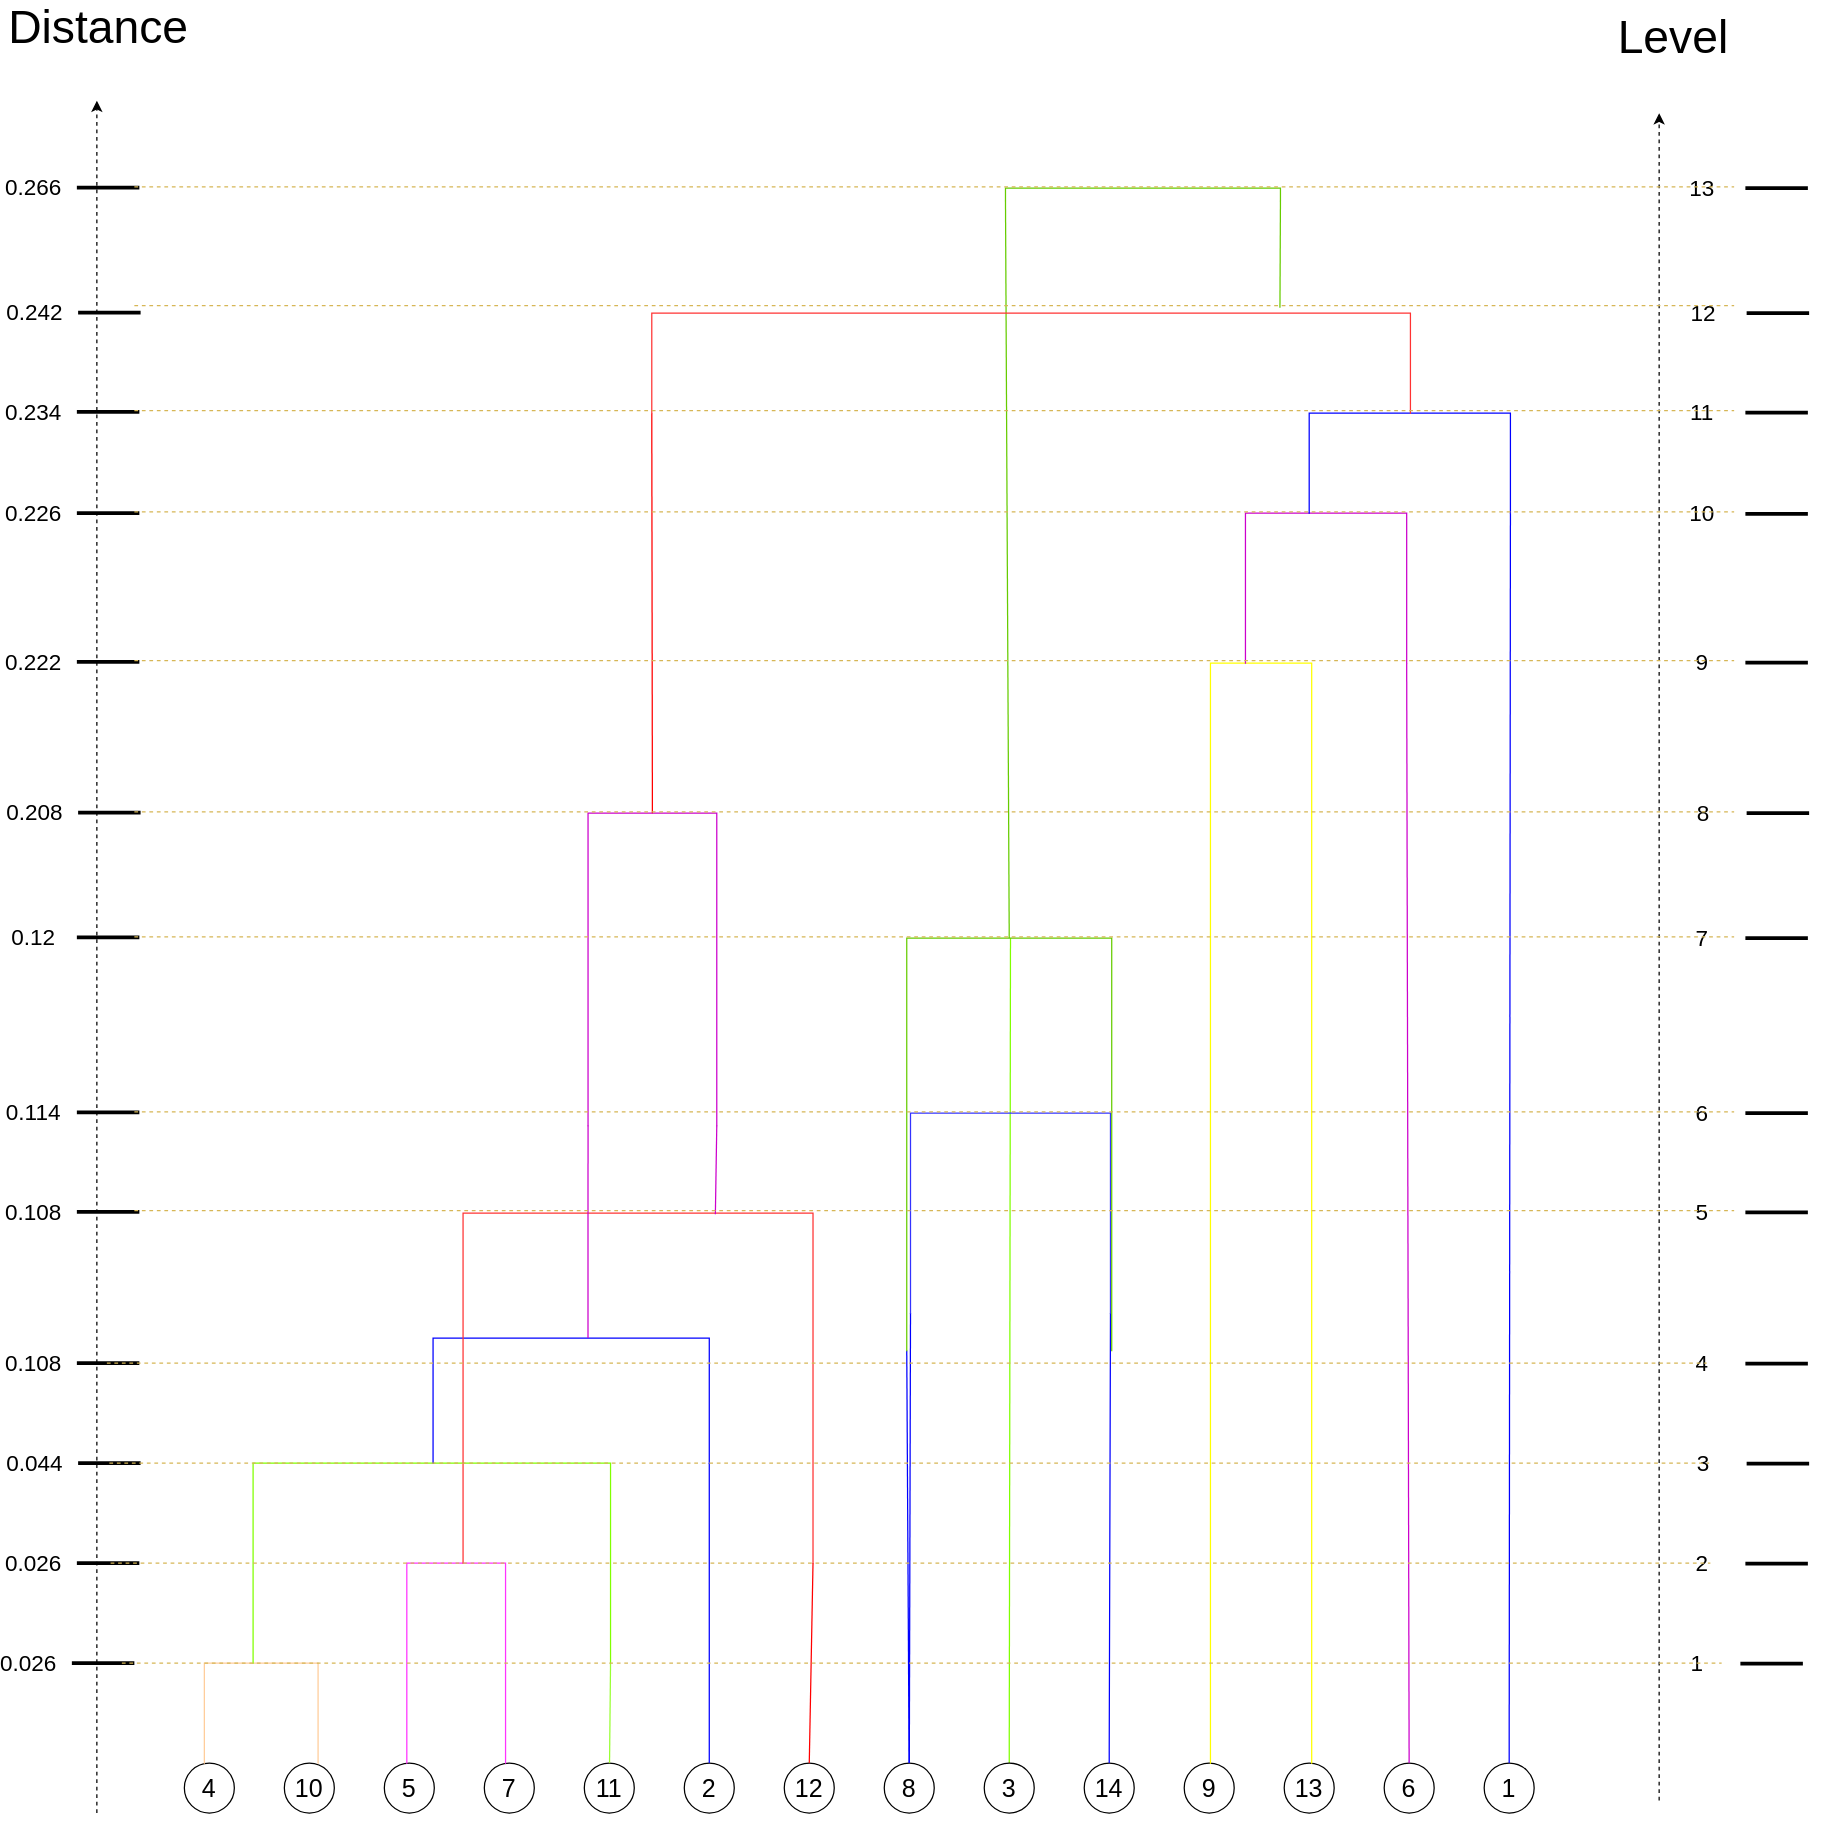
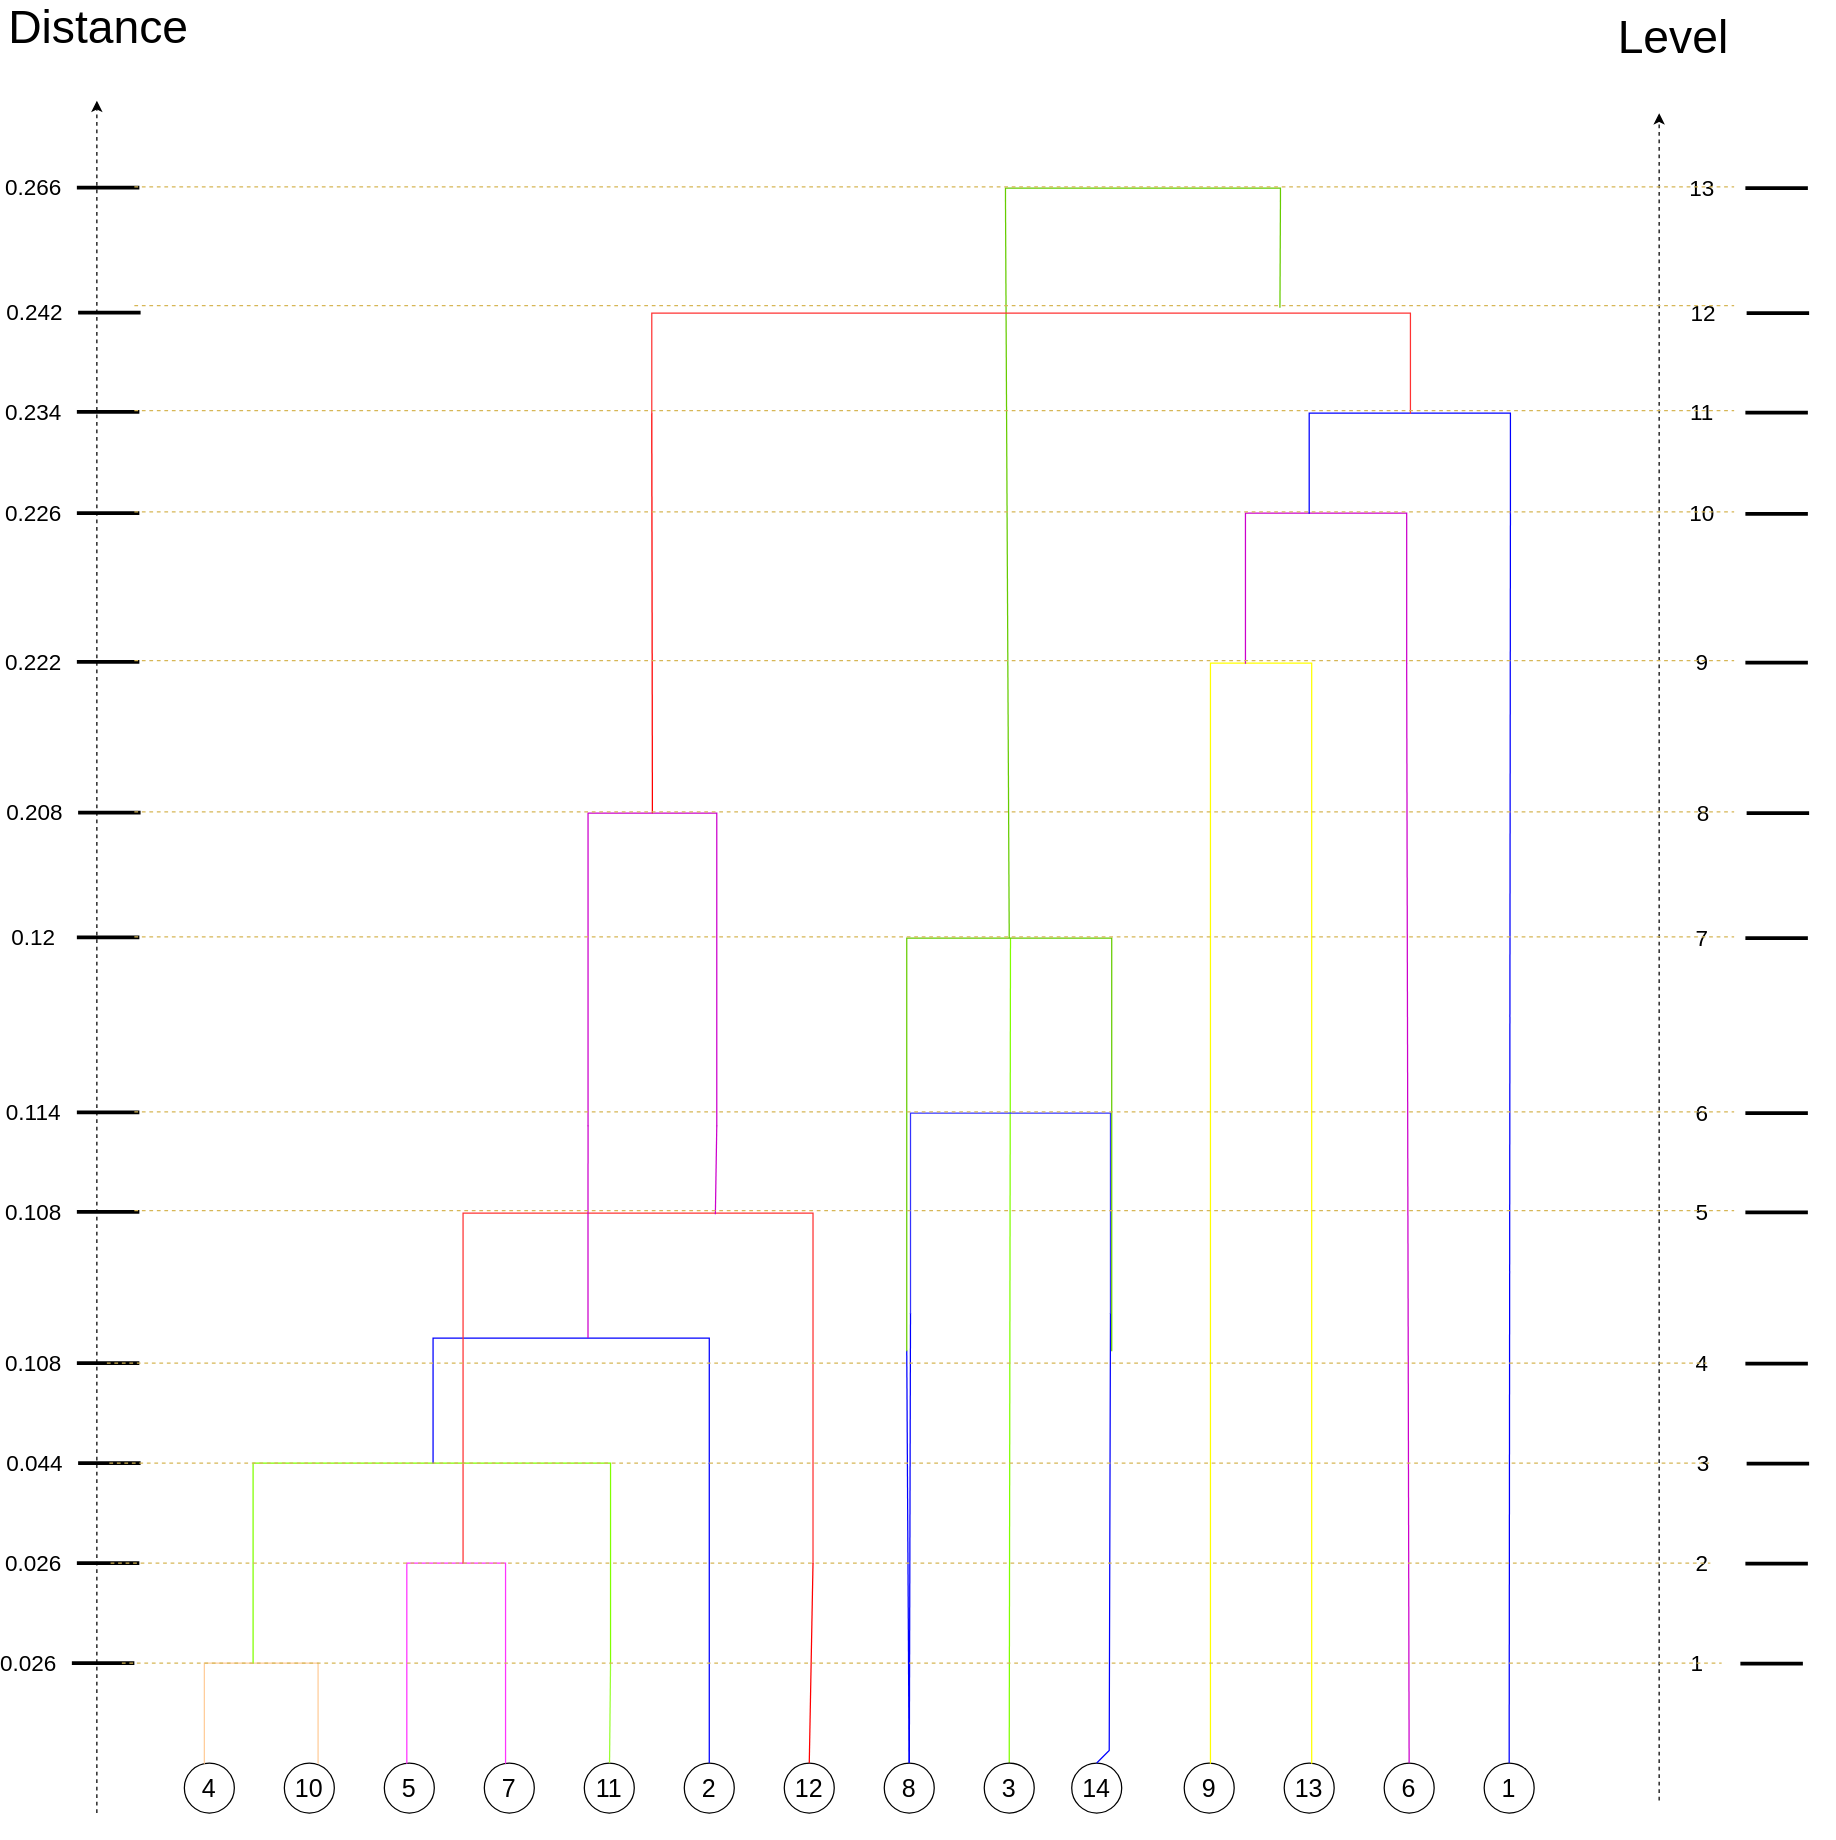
(1109, 1788) -> (1097, 1788)
